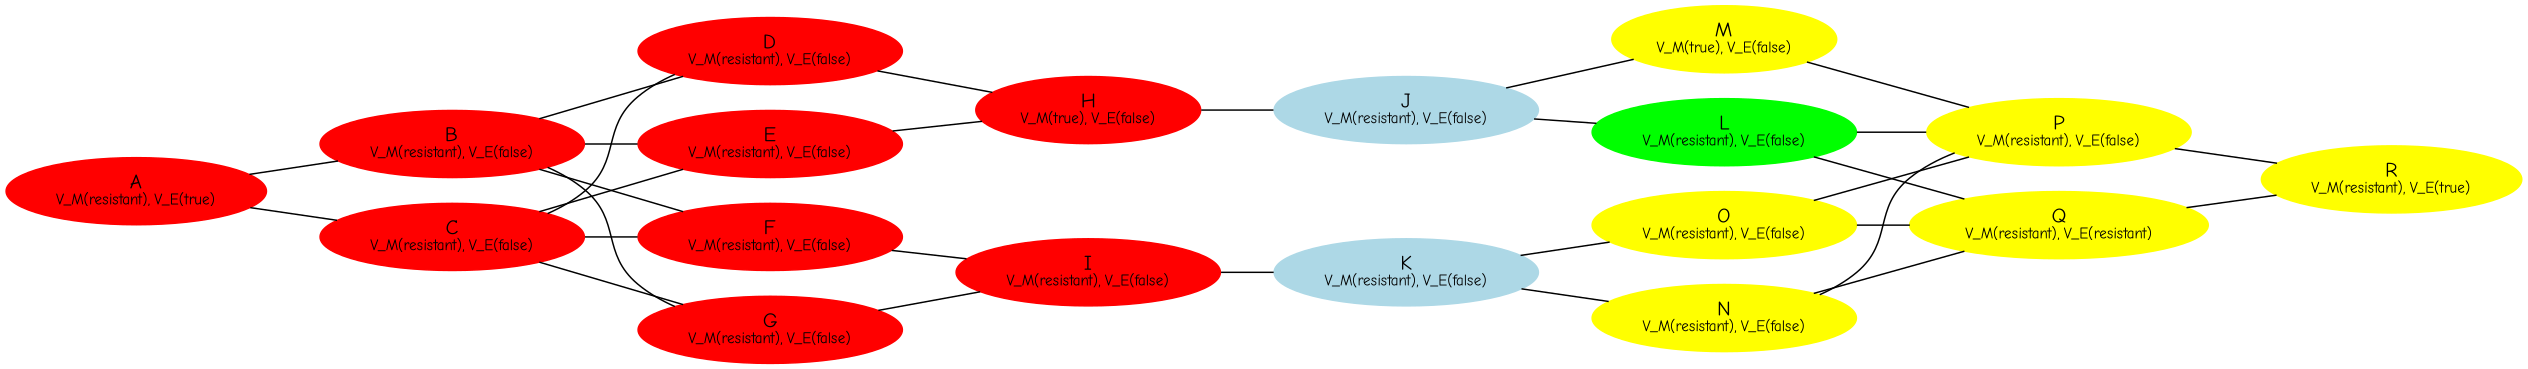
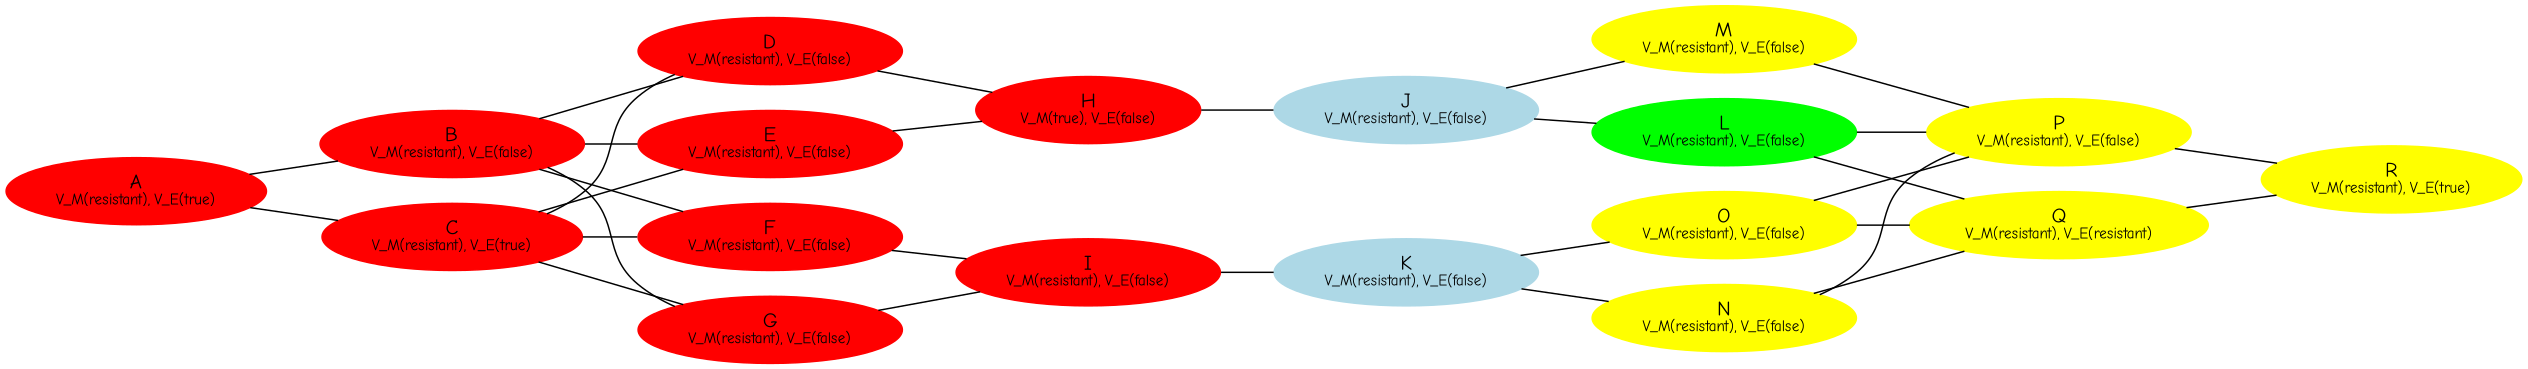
(1724, 48) -> (1724, 48)
(452, 246) -> (452, 246)
